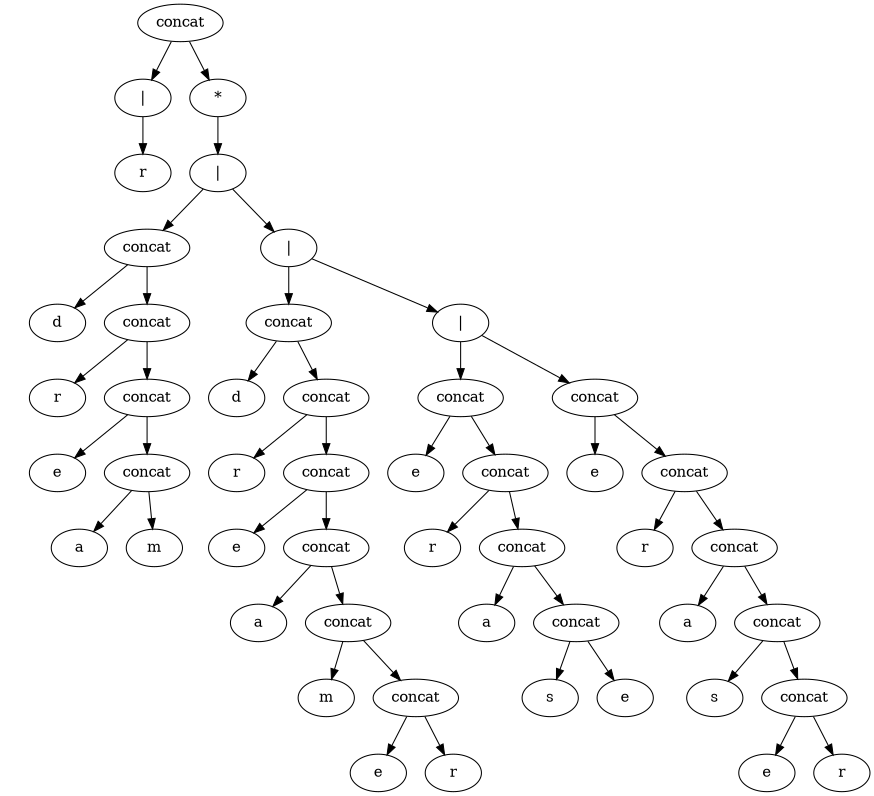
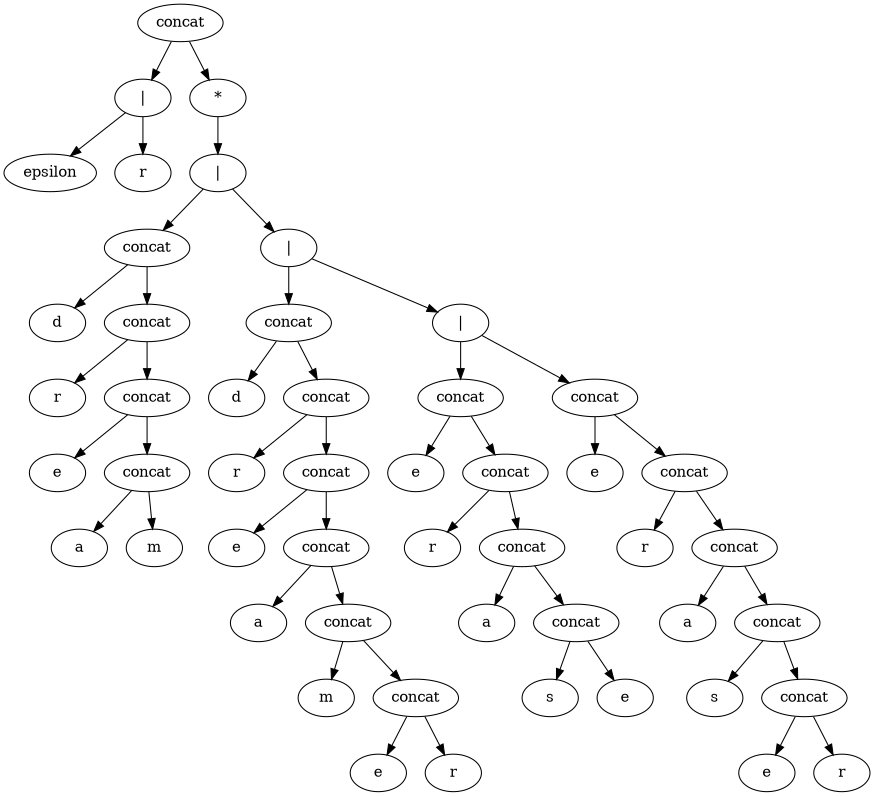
none -> (50, 173)
